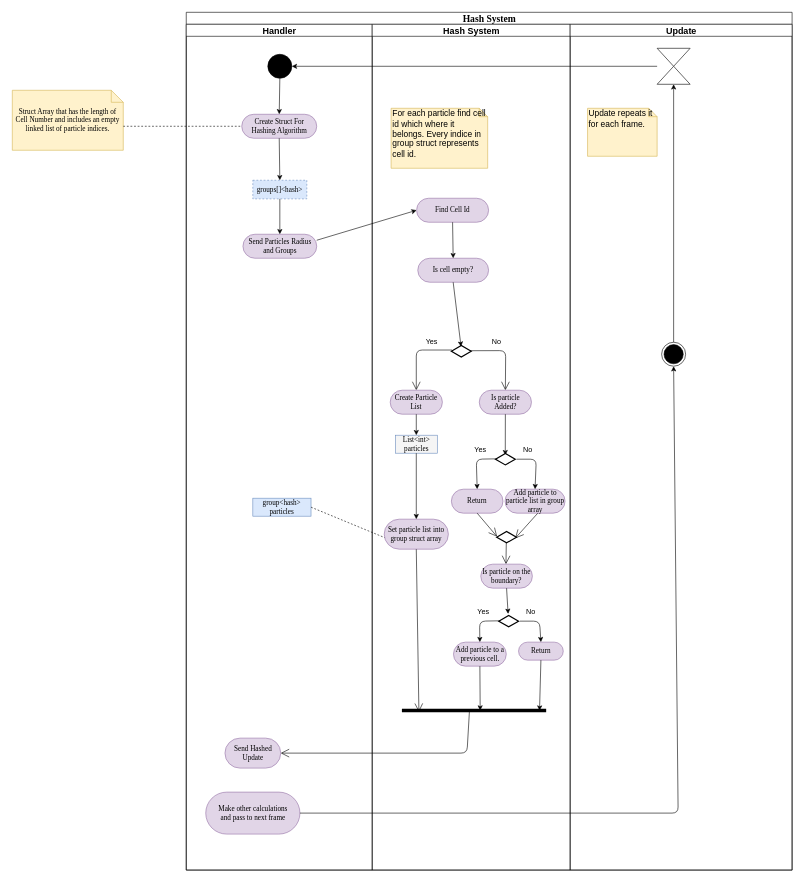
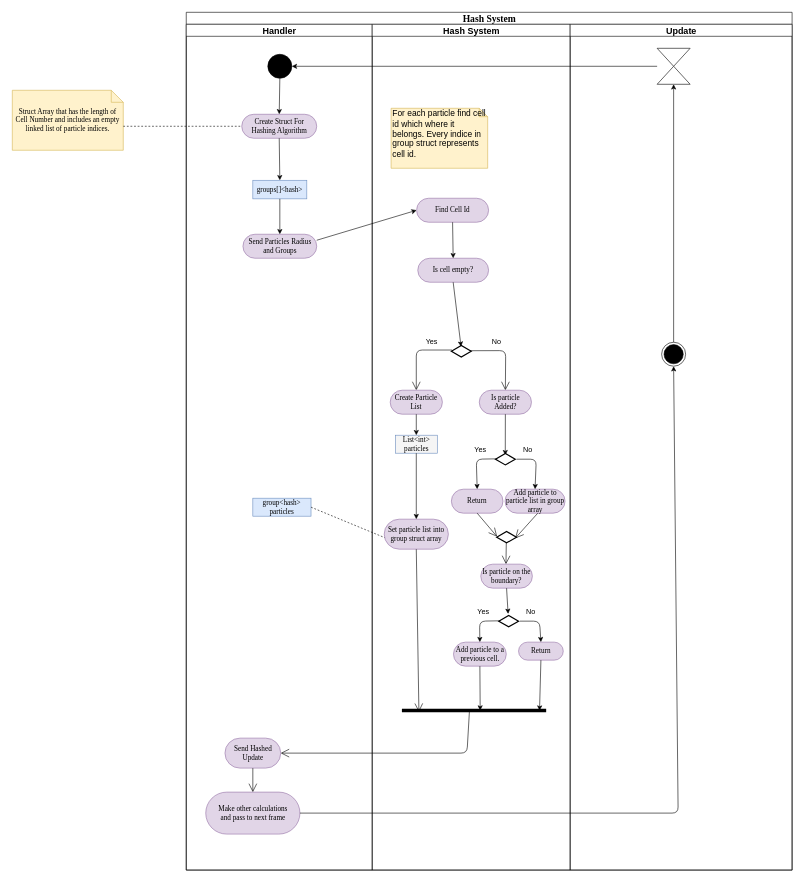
(623, 132) -> none
(280, 190) -> (280, 190)
none -> (253, 780)
